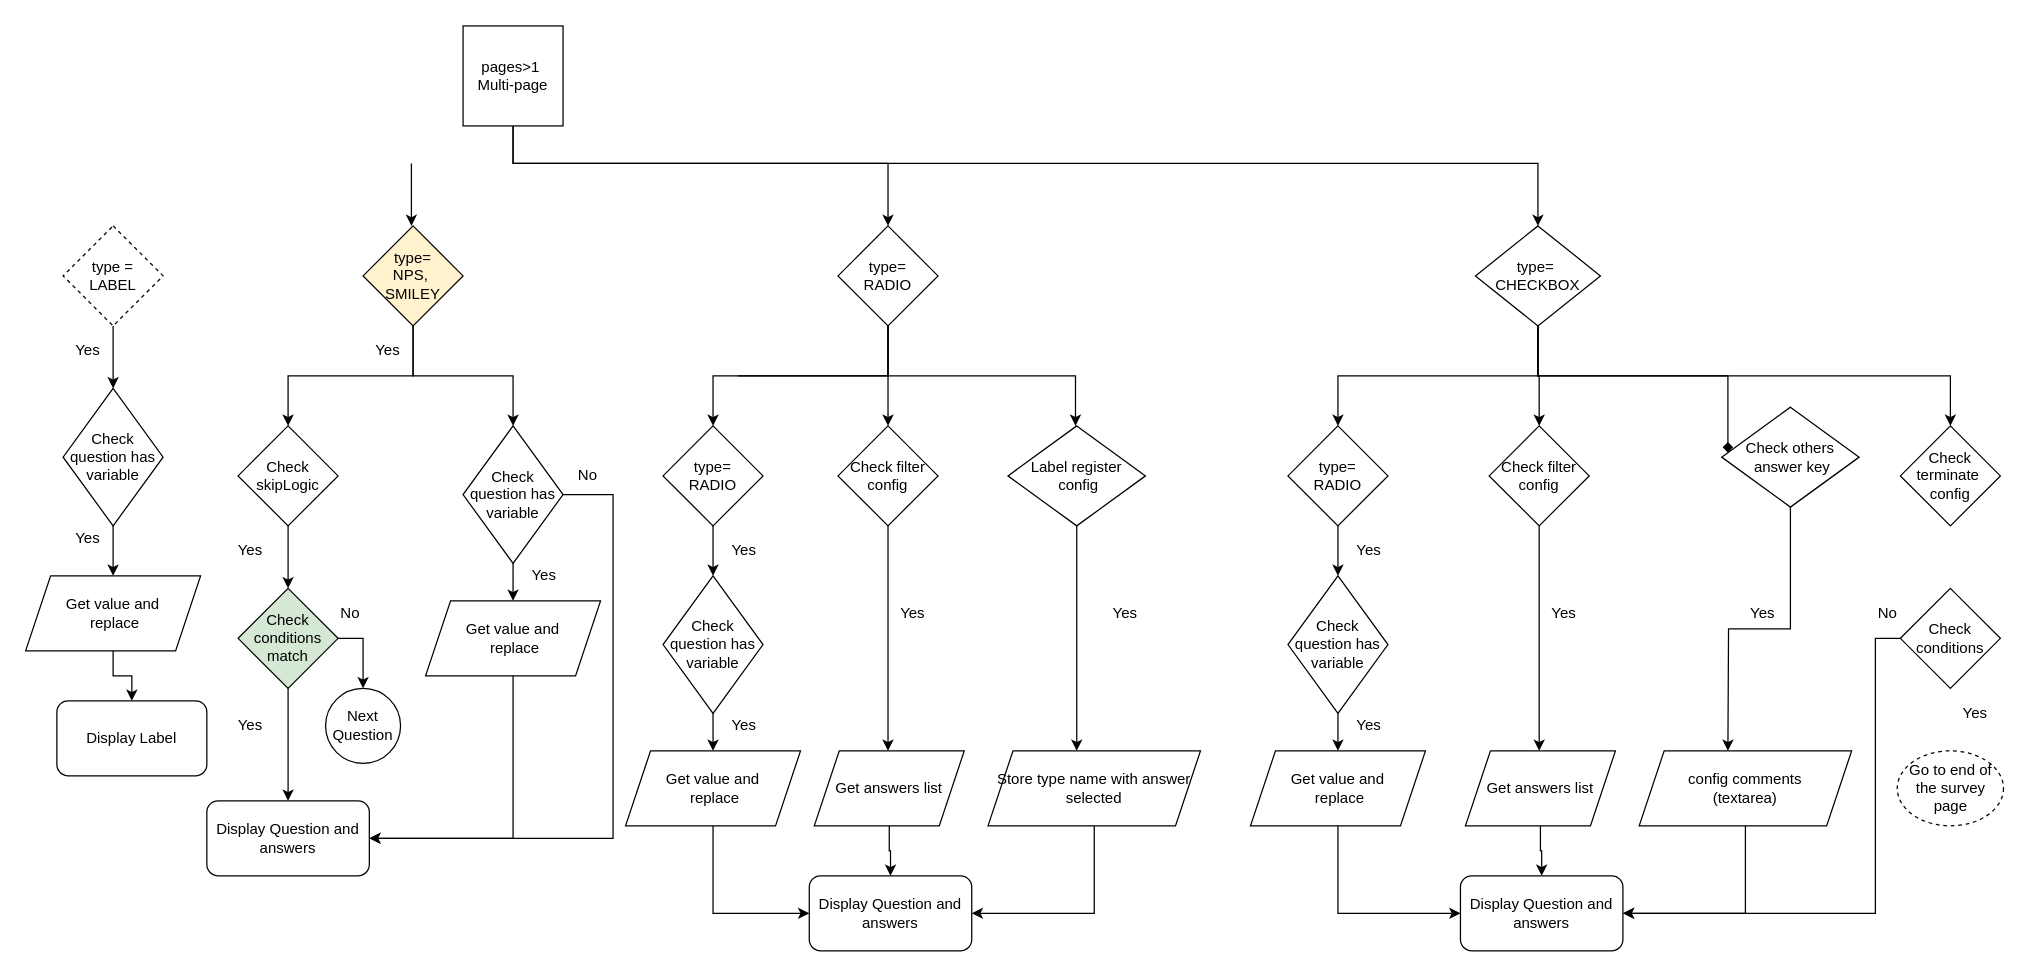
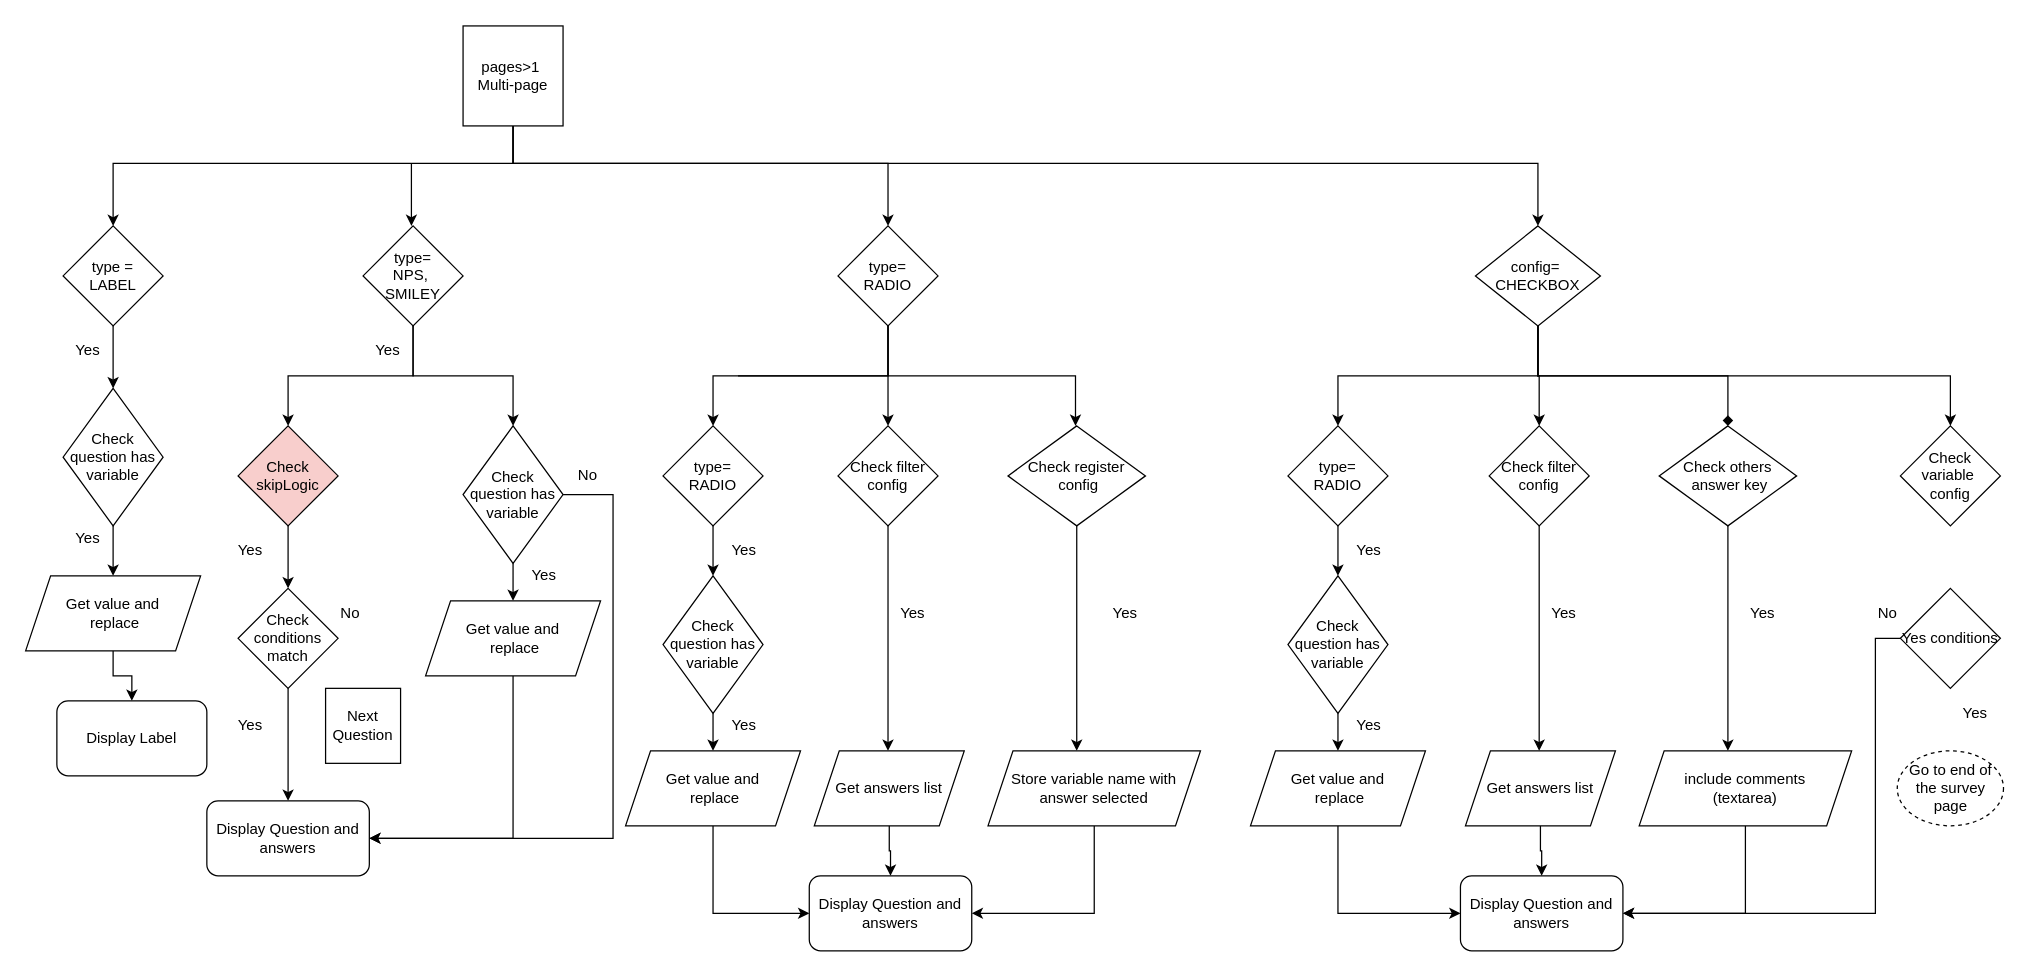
none -> (285, 163)
(113, 276) -> (113, 276)
(413, 276) -> (413, 276)
(1538, 276) -> (1538, 276)
(1791, 457) -> (1728, 476)
(288, 476) -> (288, 476)
(1077, 476) -> (1077, 476)
(1951, 476) -> (1951, 476)
(288, 638) -> (288, 638)
(1951, 638) -> (1951, 638)
(363, 646) -> none
(363, 726) -> (363, 726)
(1094, 788) -> (1094, 788)
(1746, 788) -> (1746, 788)
